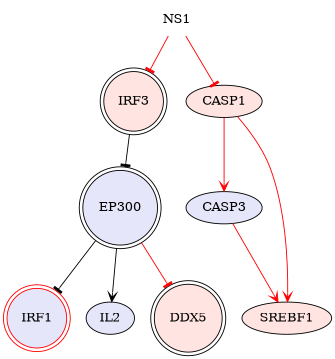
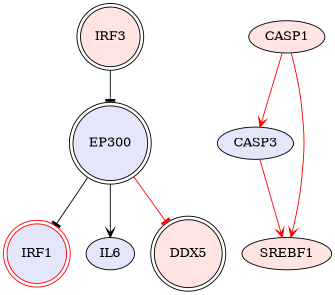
(177, 20) -> none
(110, 318) -> (110, 254)
